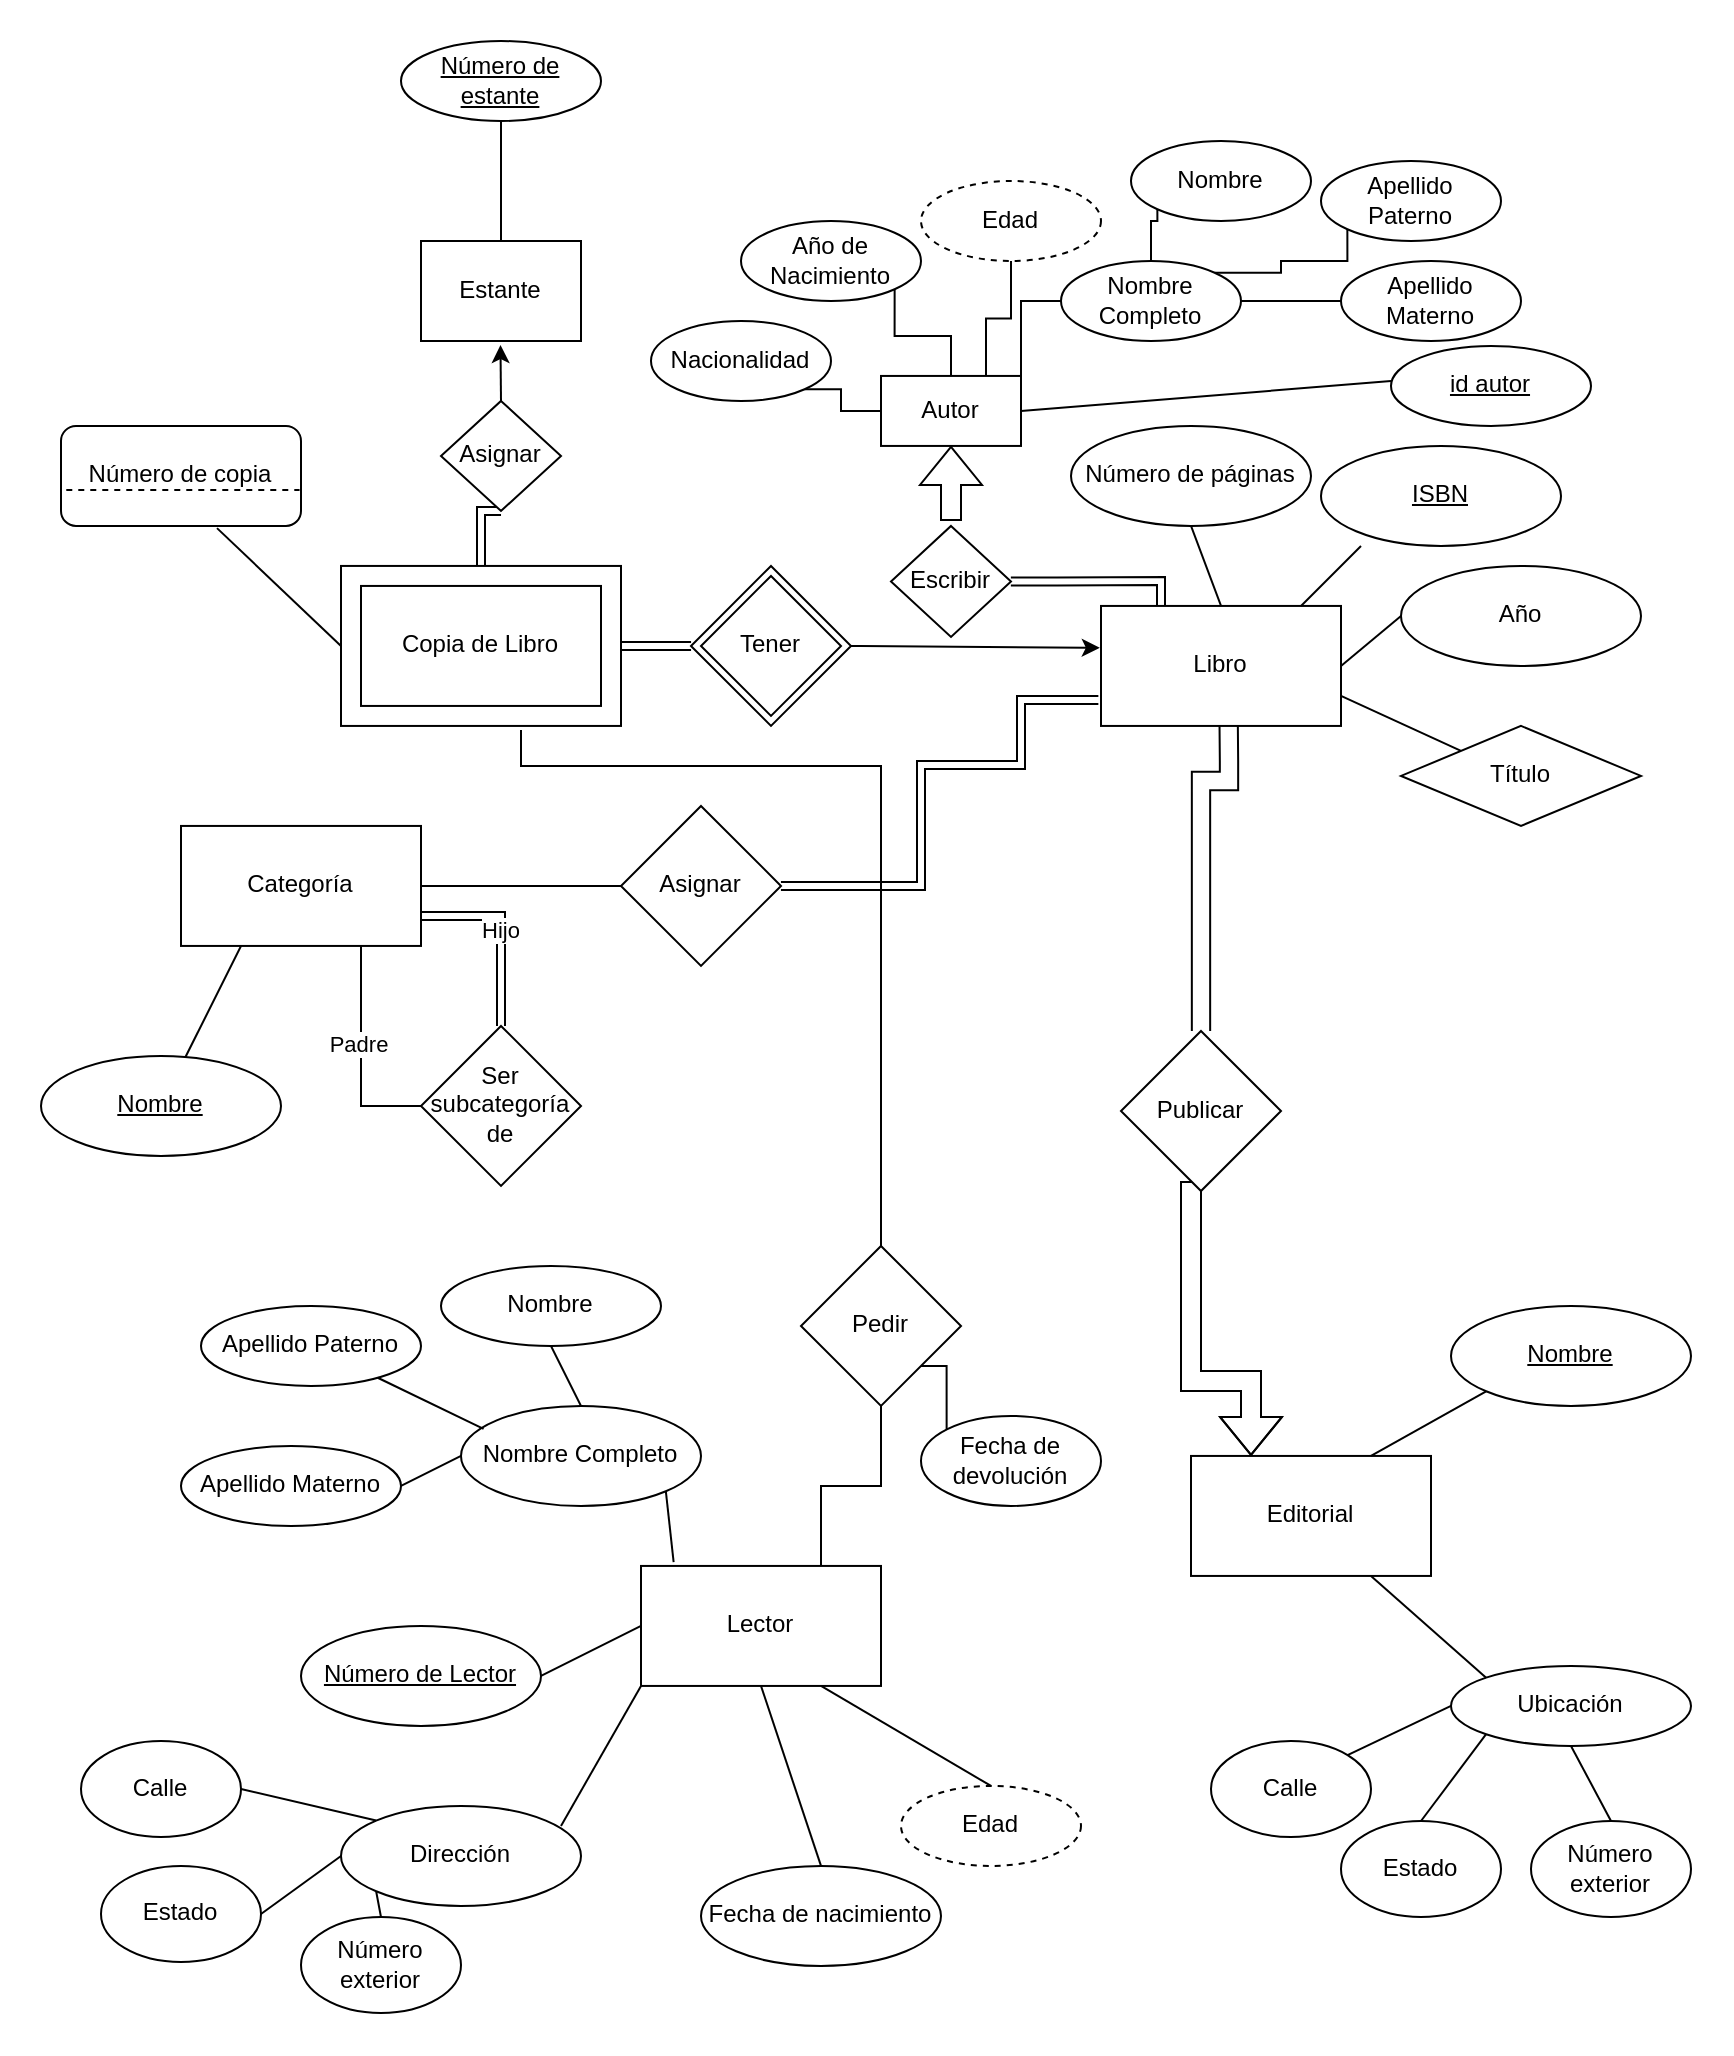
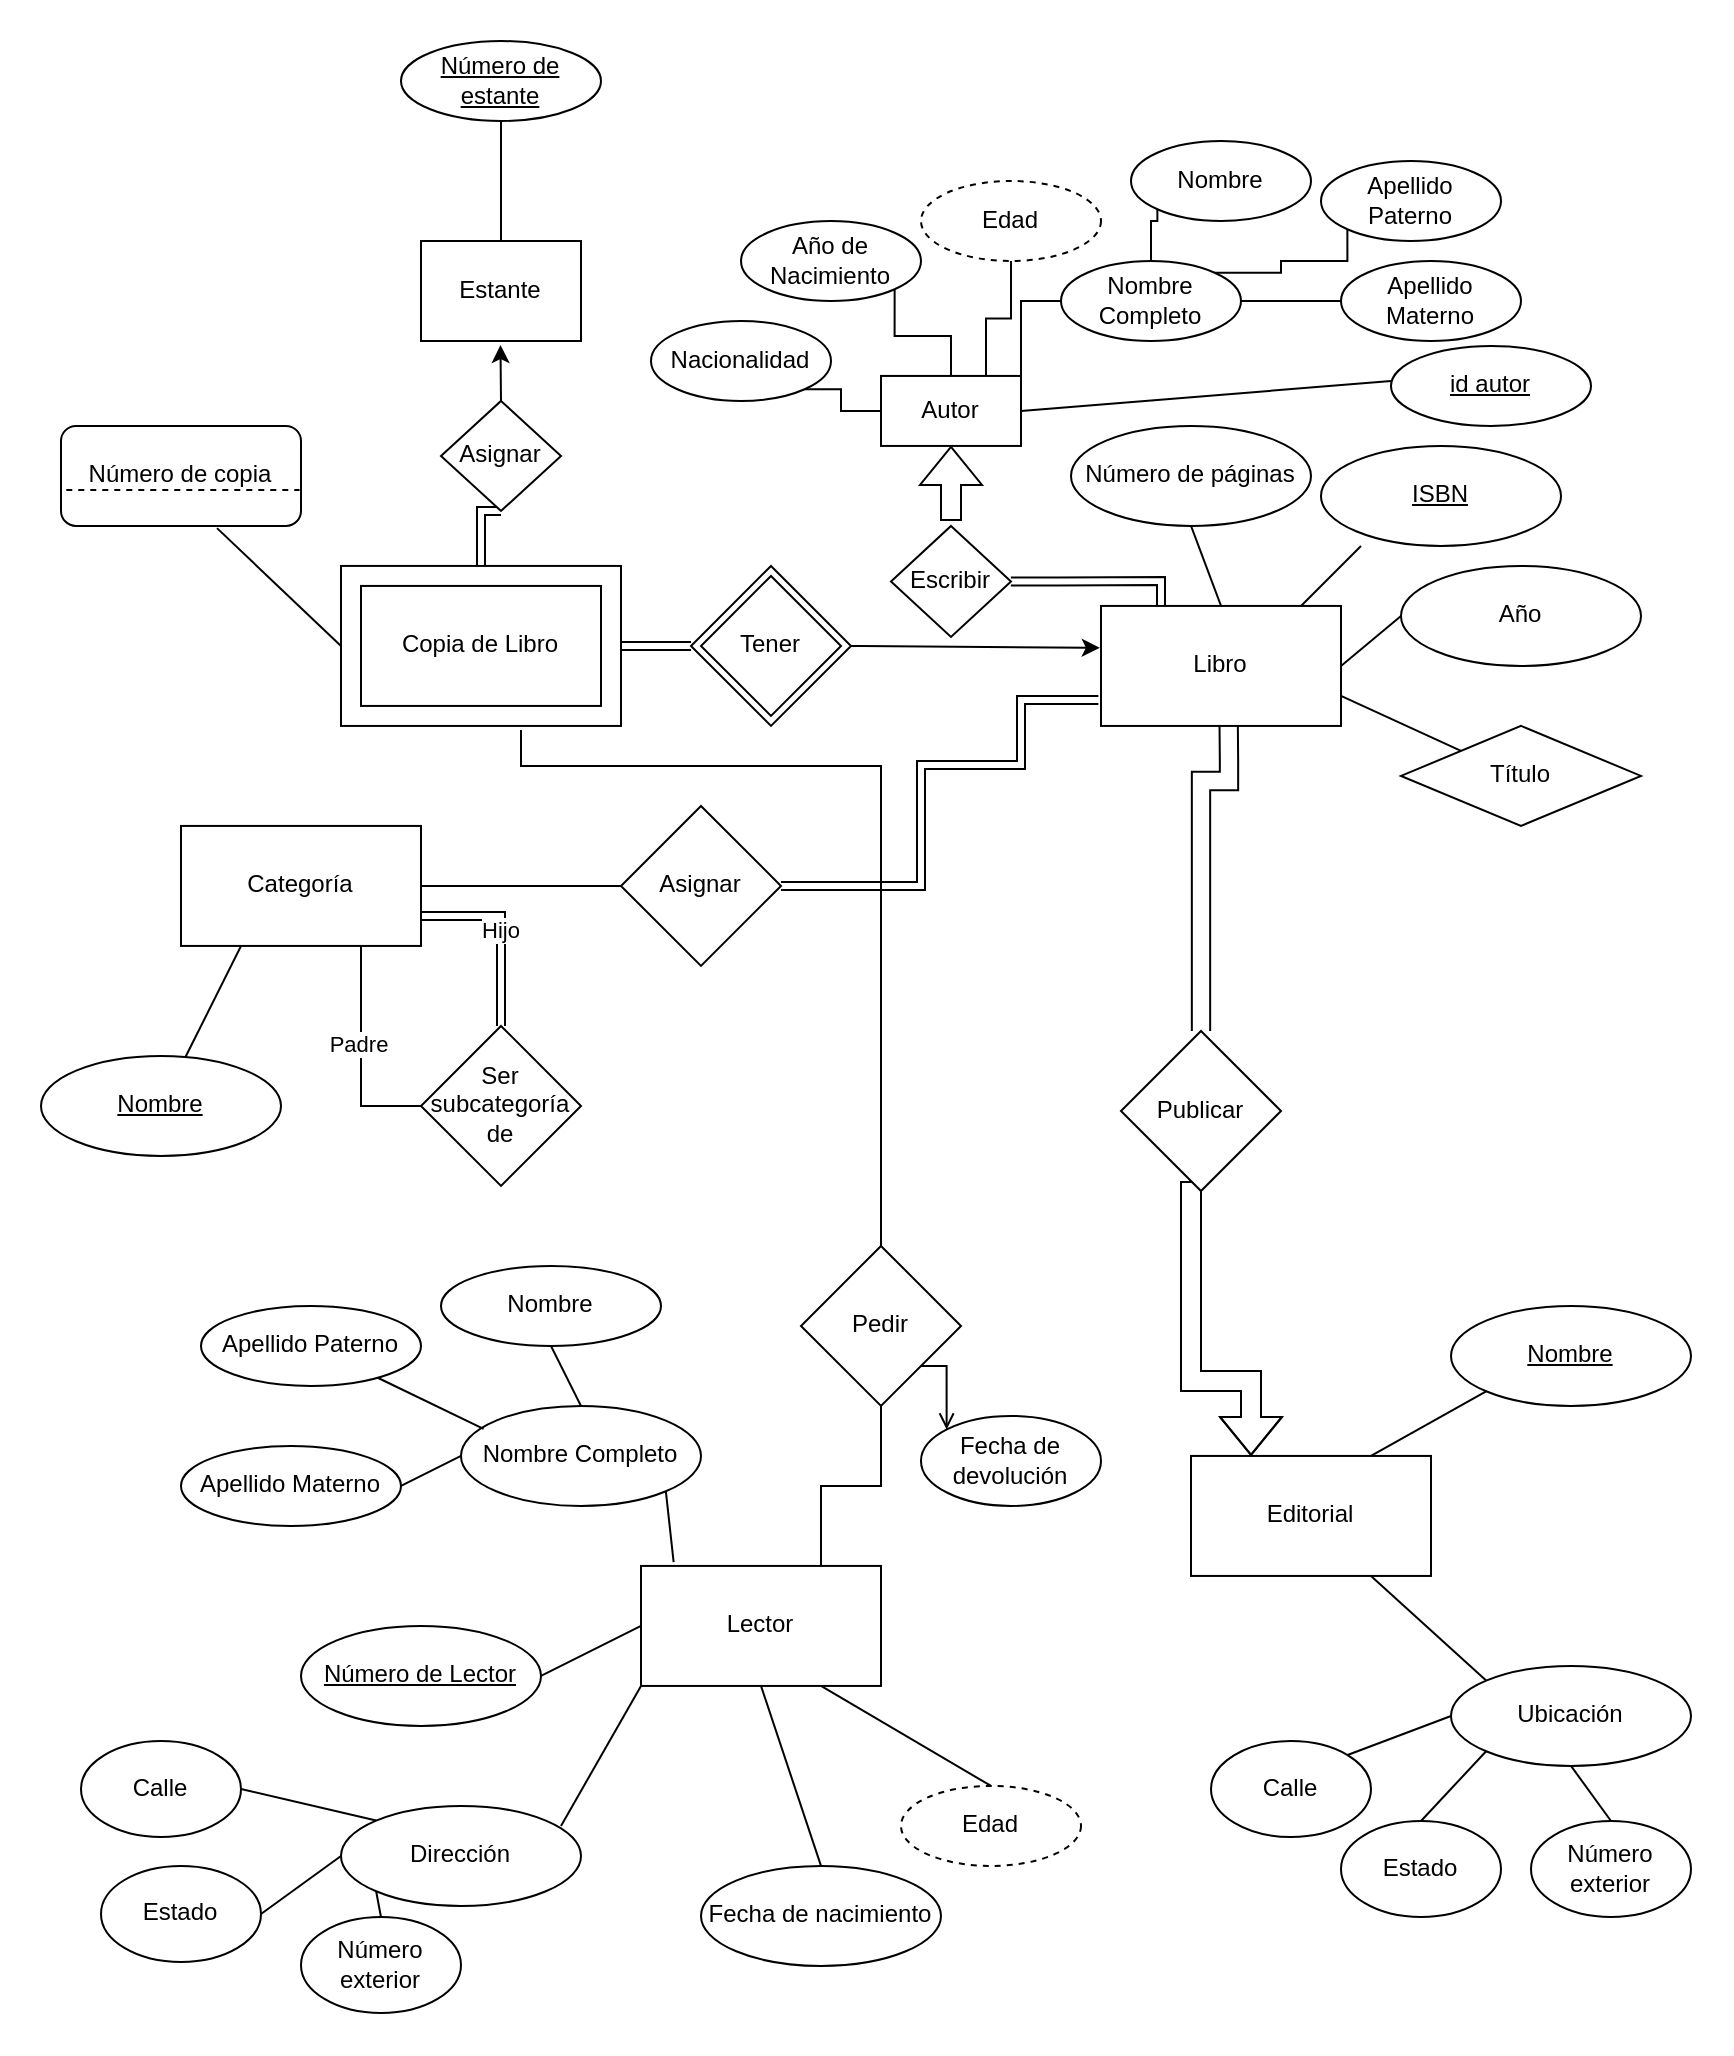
(947, 1422) -> (947, 1421)
(1571, 1706) -> (1571, 1716)
